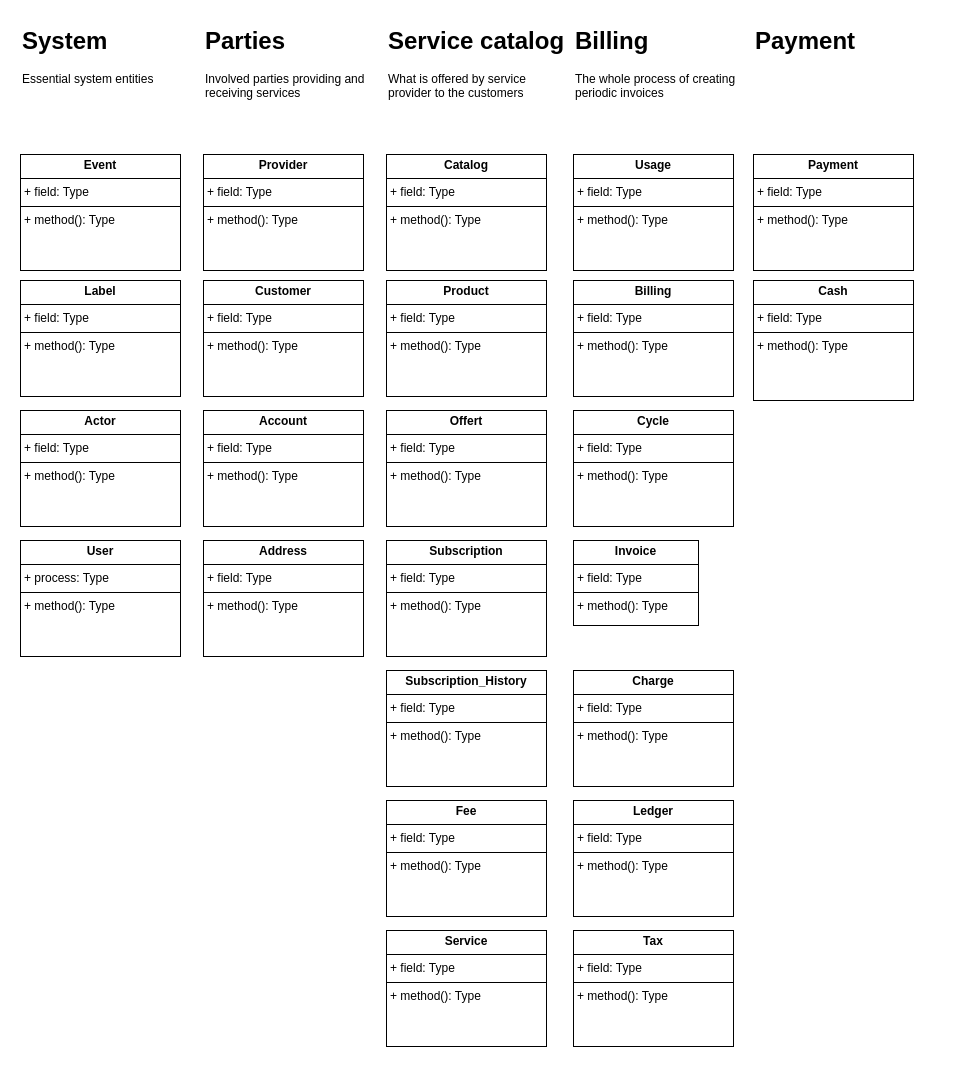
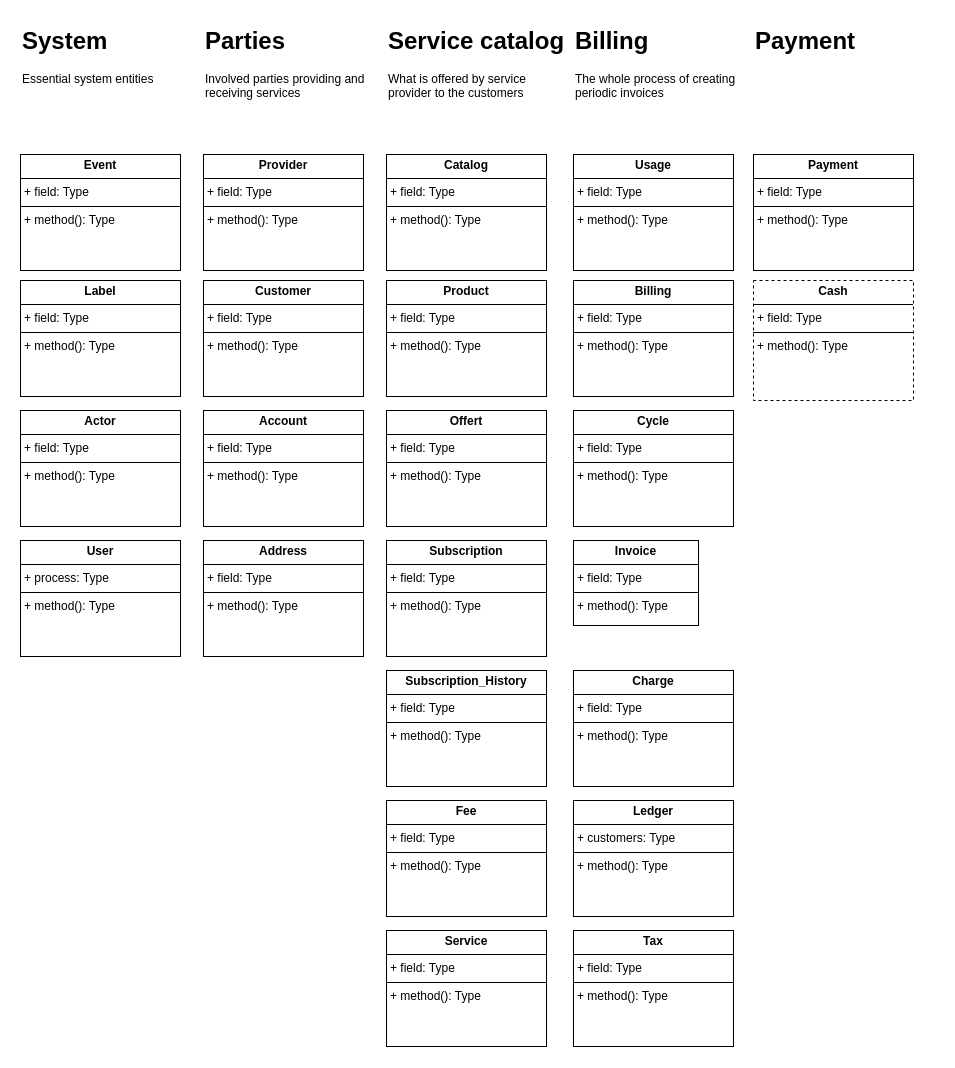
(834, 341) -> (834, 341)
(623, 822) -> (626, 822)
